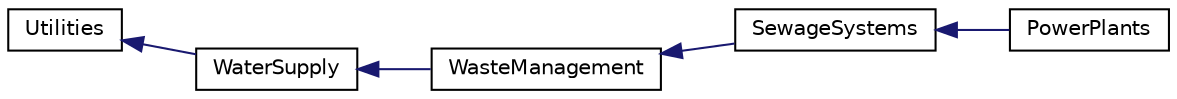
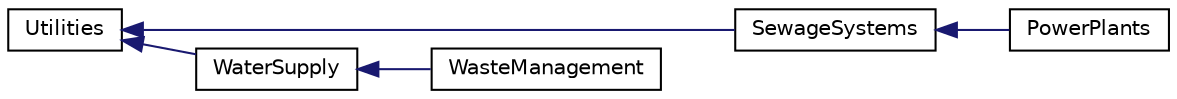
(708, 47) -> (439, 30)
